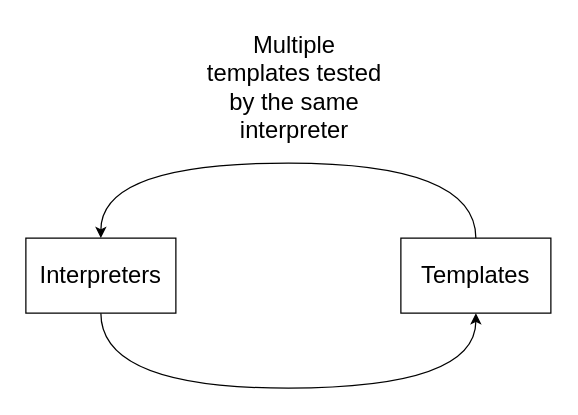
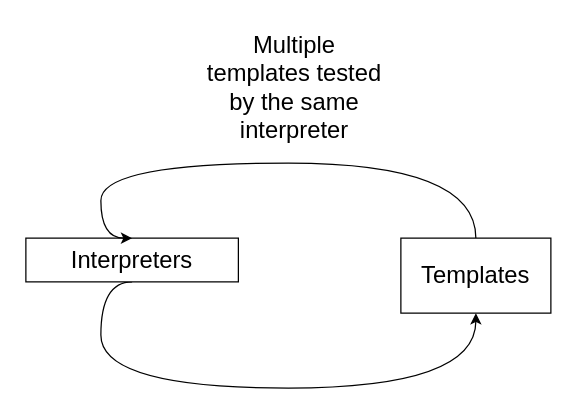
(101, 276) -> (132, 260)
